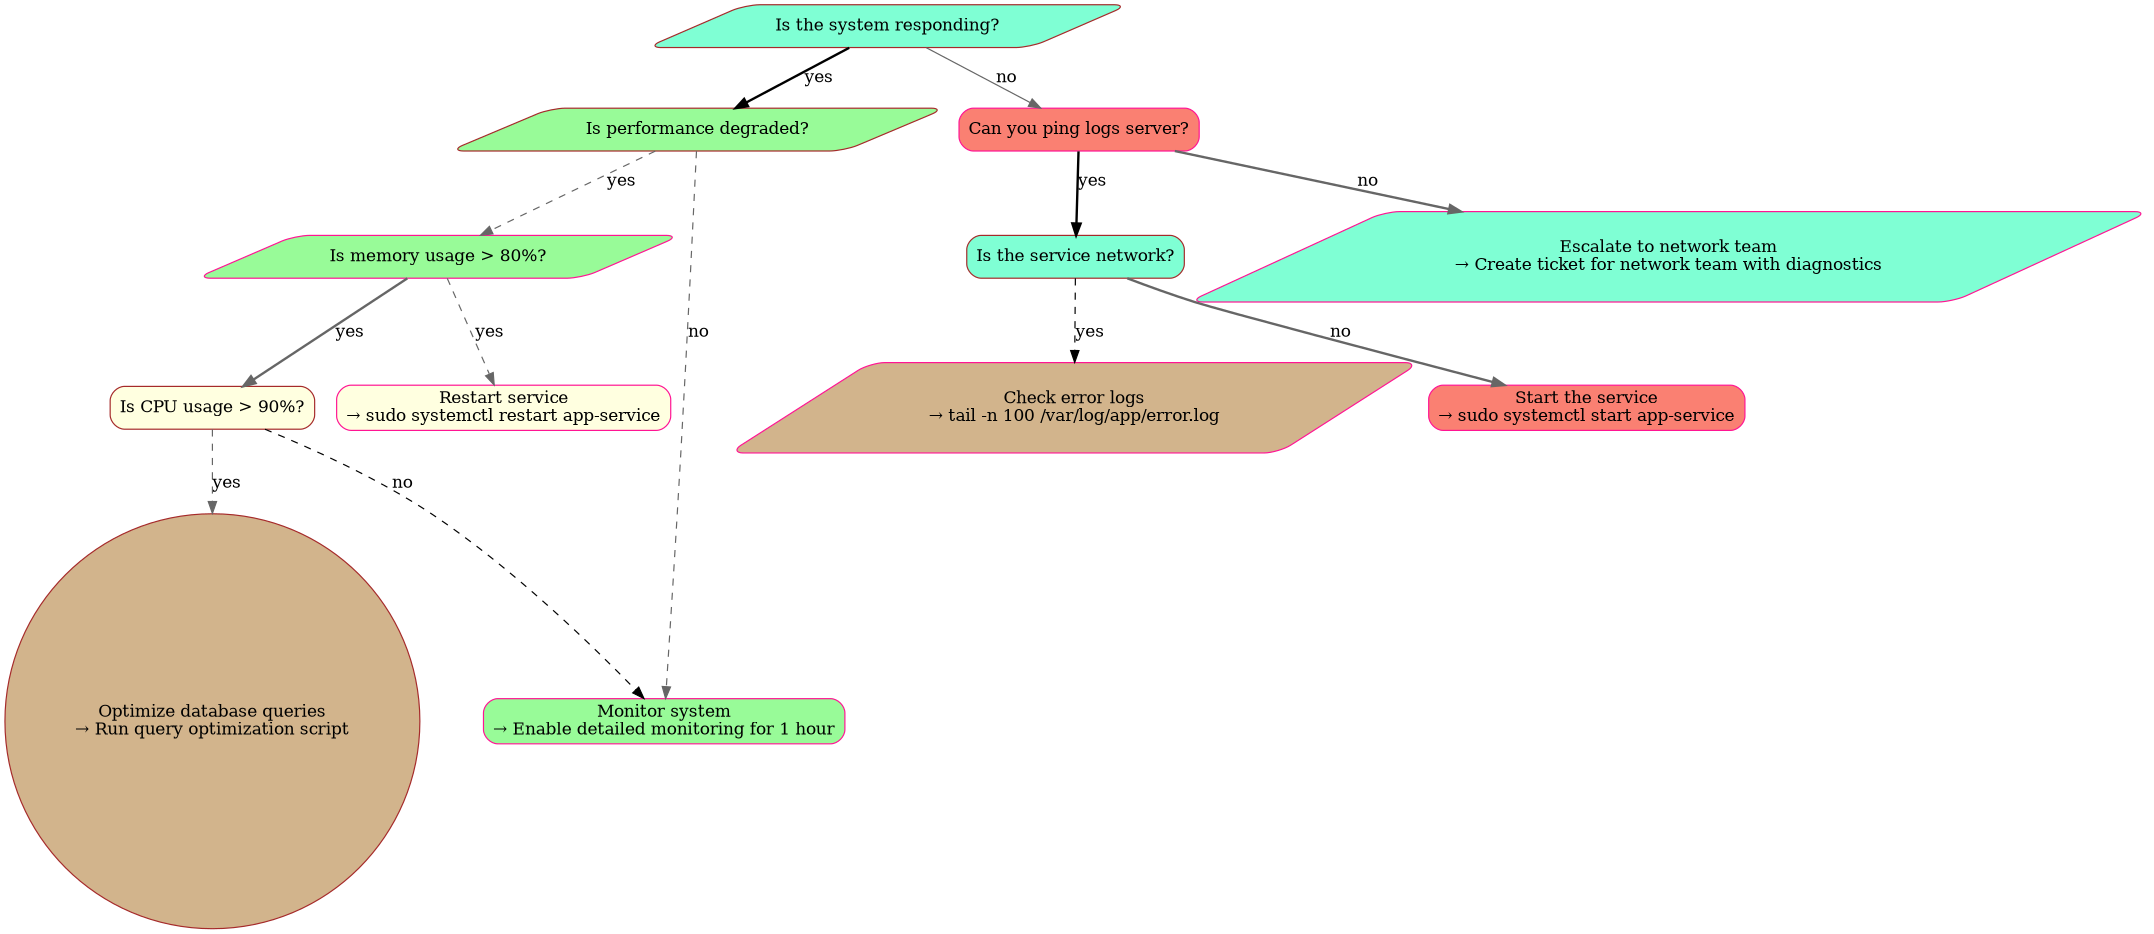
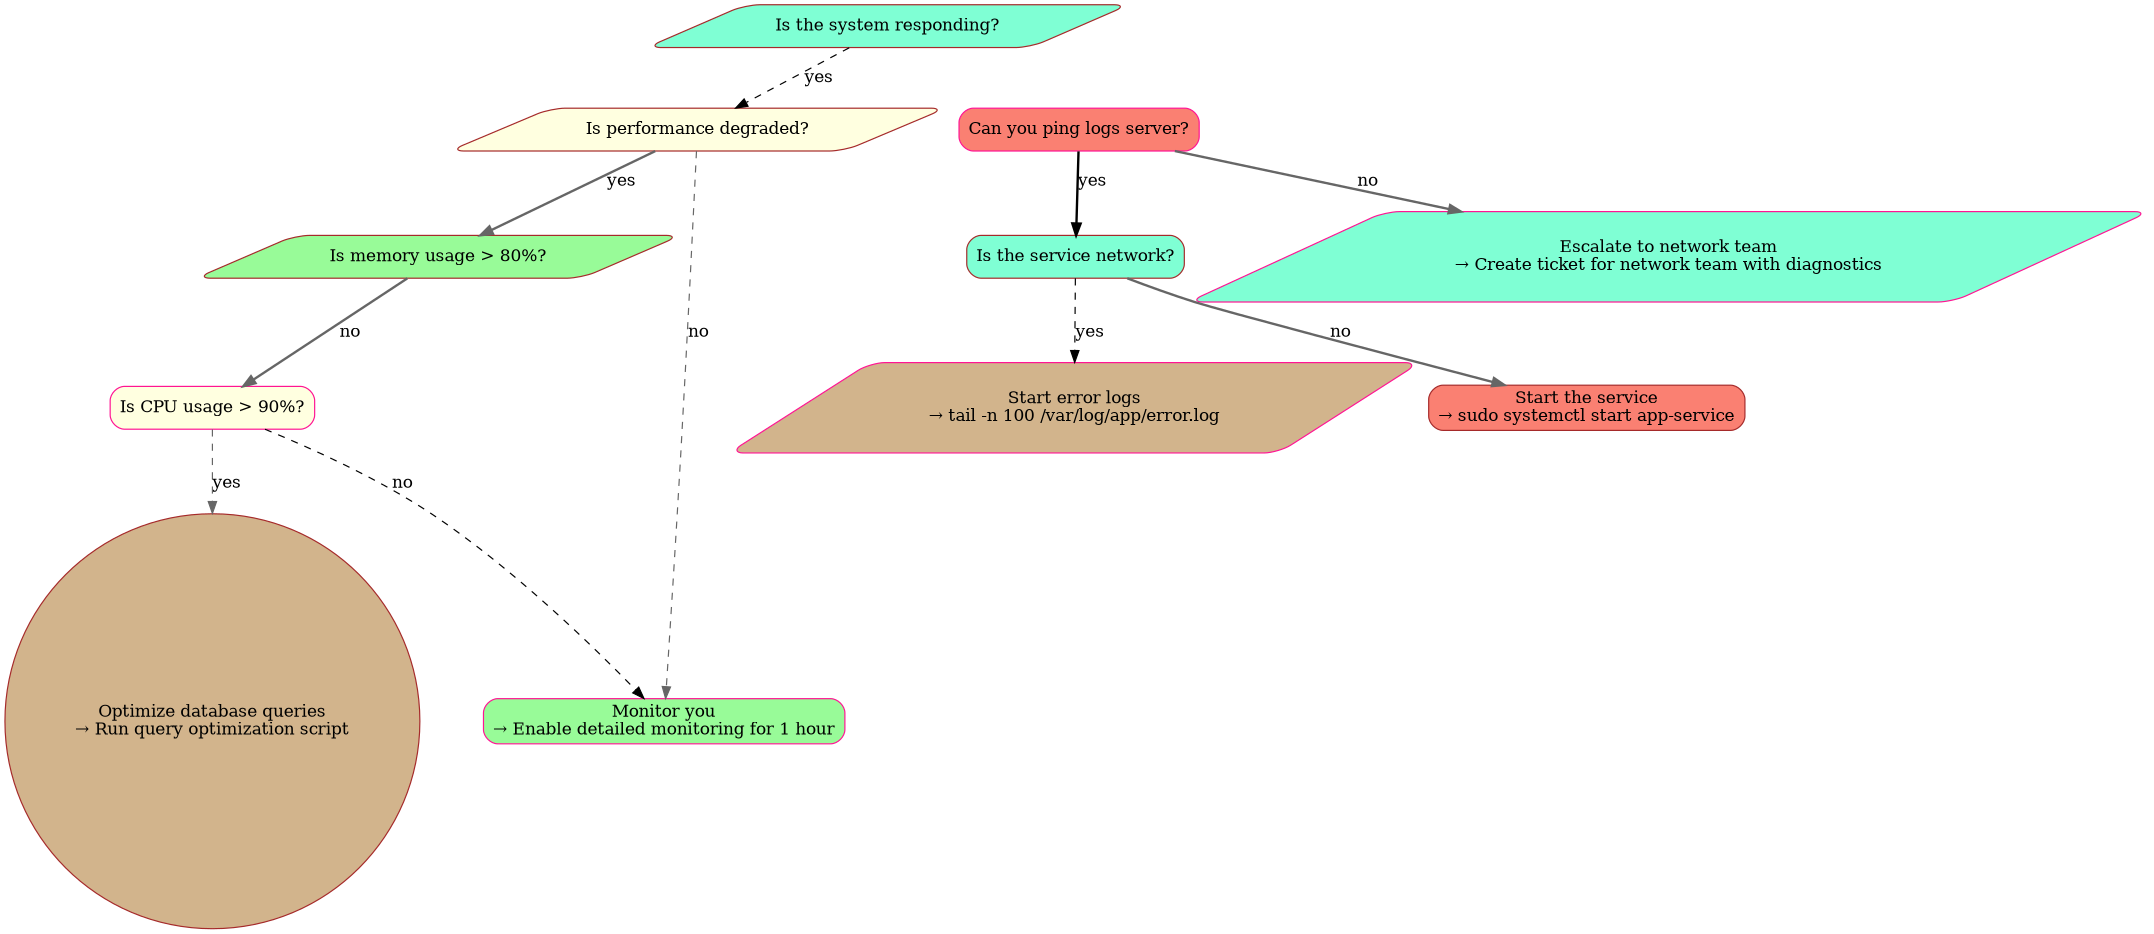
(798, 75) -> (798, 75)
(978, 75) -> none
(697, 130) -> (697, 130)
(573, 191) -> (573, 191)
(438, 257) -> (438, 257)
(350, 332) -> (350, 332)
(212, 408) -> (212, 408)
(504, 408) -> none
(1074, 408) -> (1074, 408)
(1587, 408) -> (1587, 408)
(664, 721) -> (664, 721)
